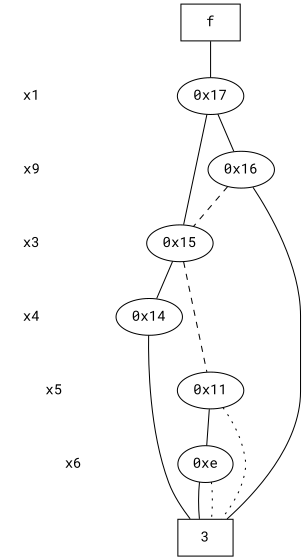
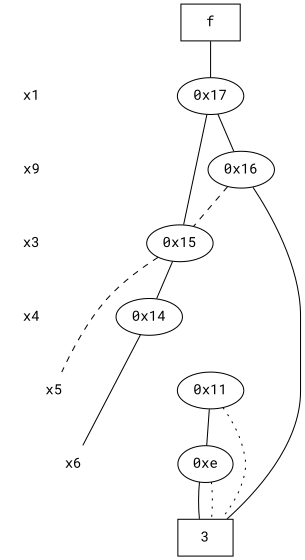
(195, 317) -> (101, 307)
(155, 431) -> (112, 390)
